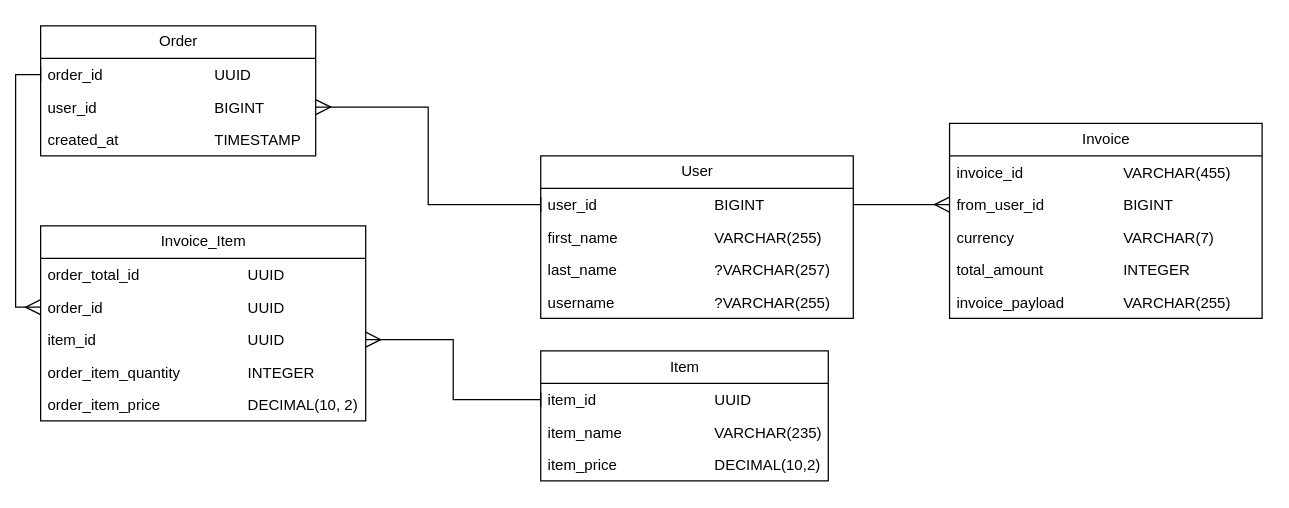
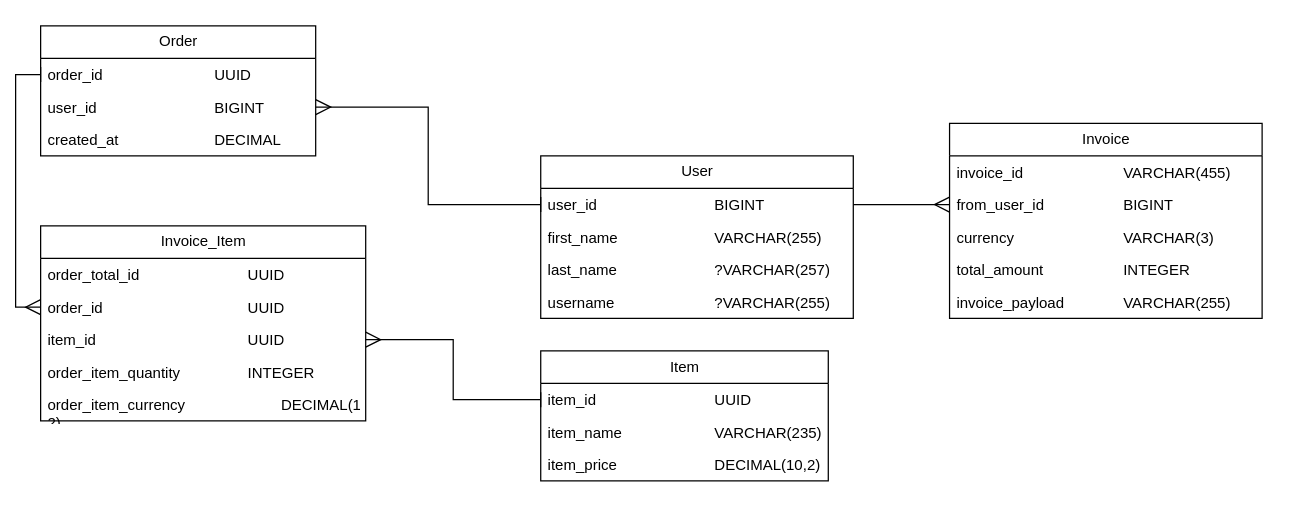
(141, 141) -> (132, 141)
(1049, 238) -> (1049, 238)
(179, 406) -> (193, 406)
